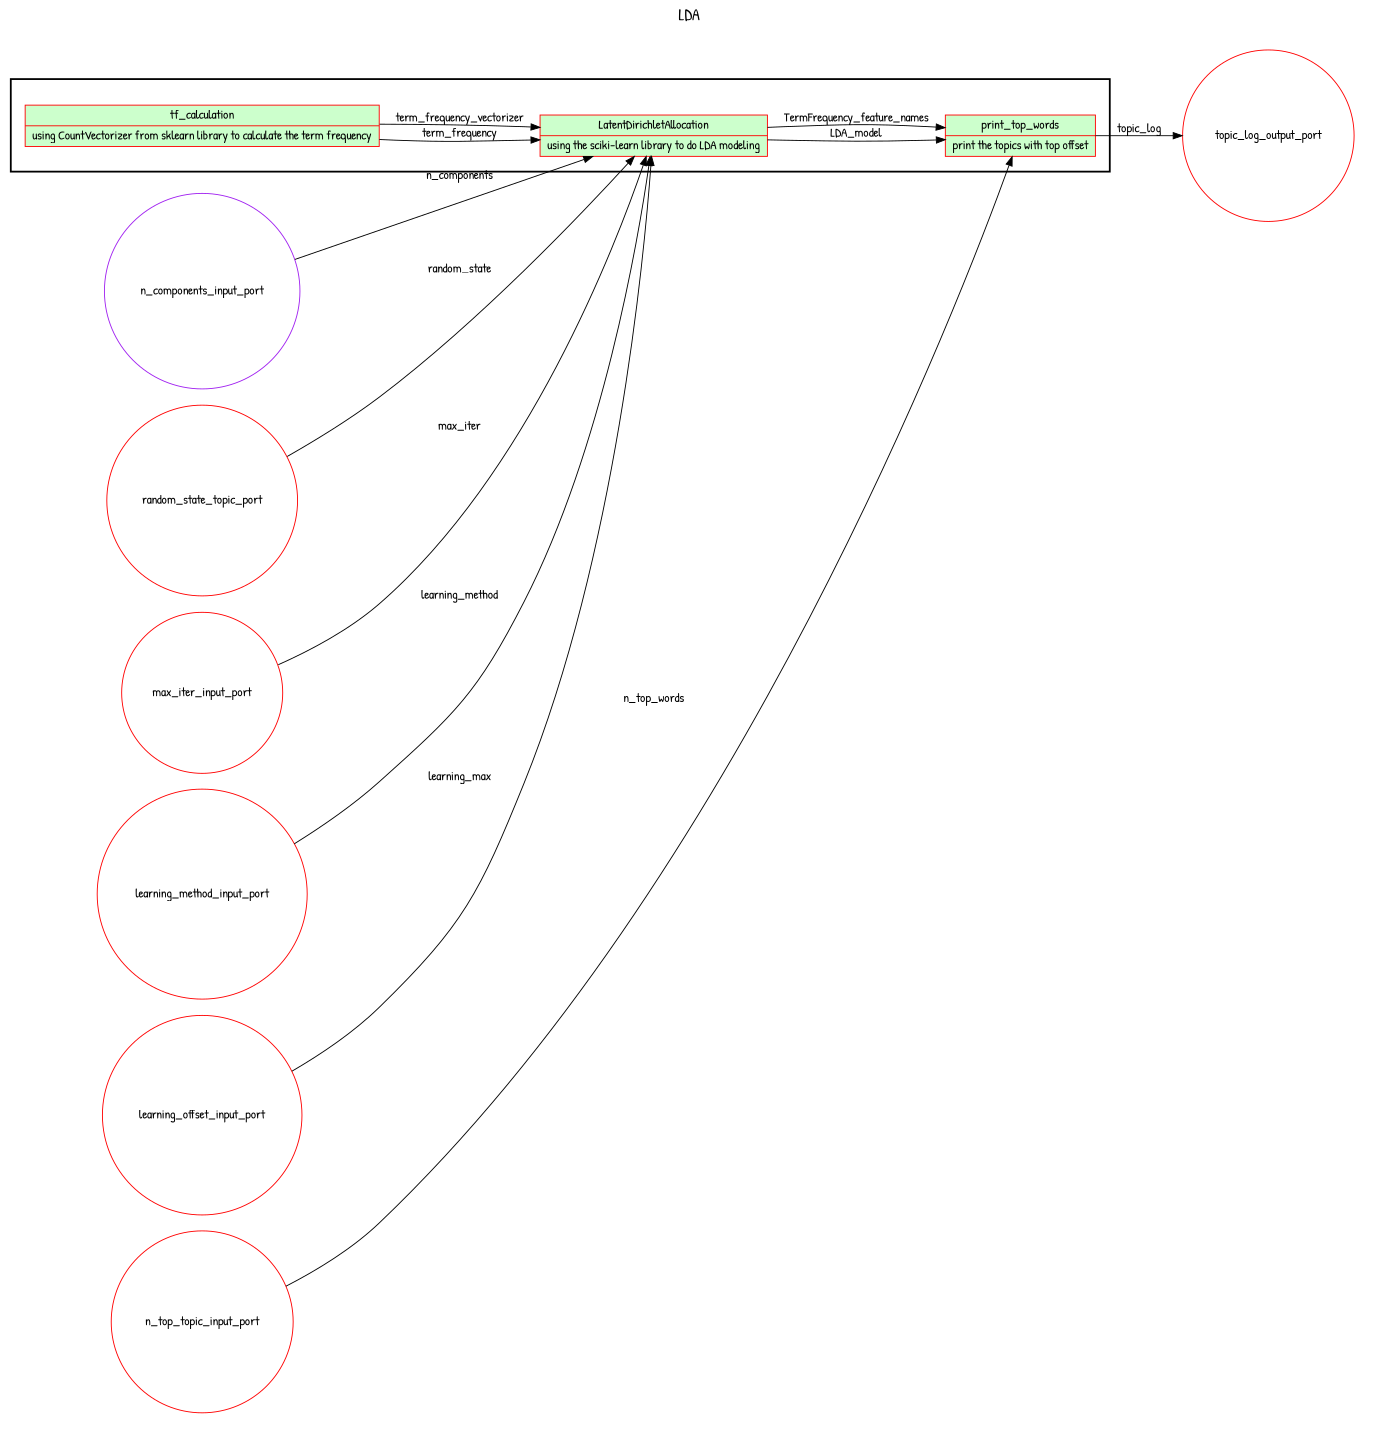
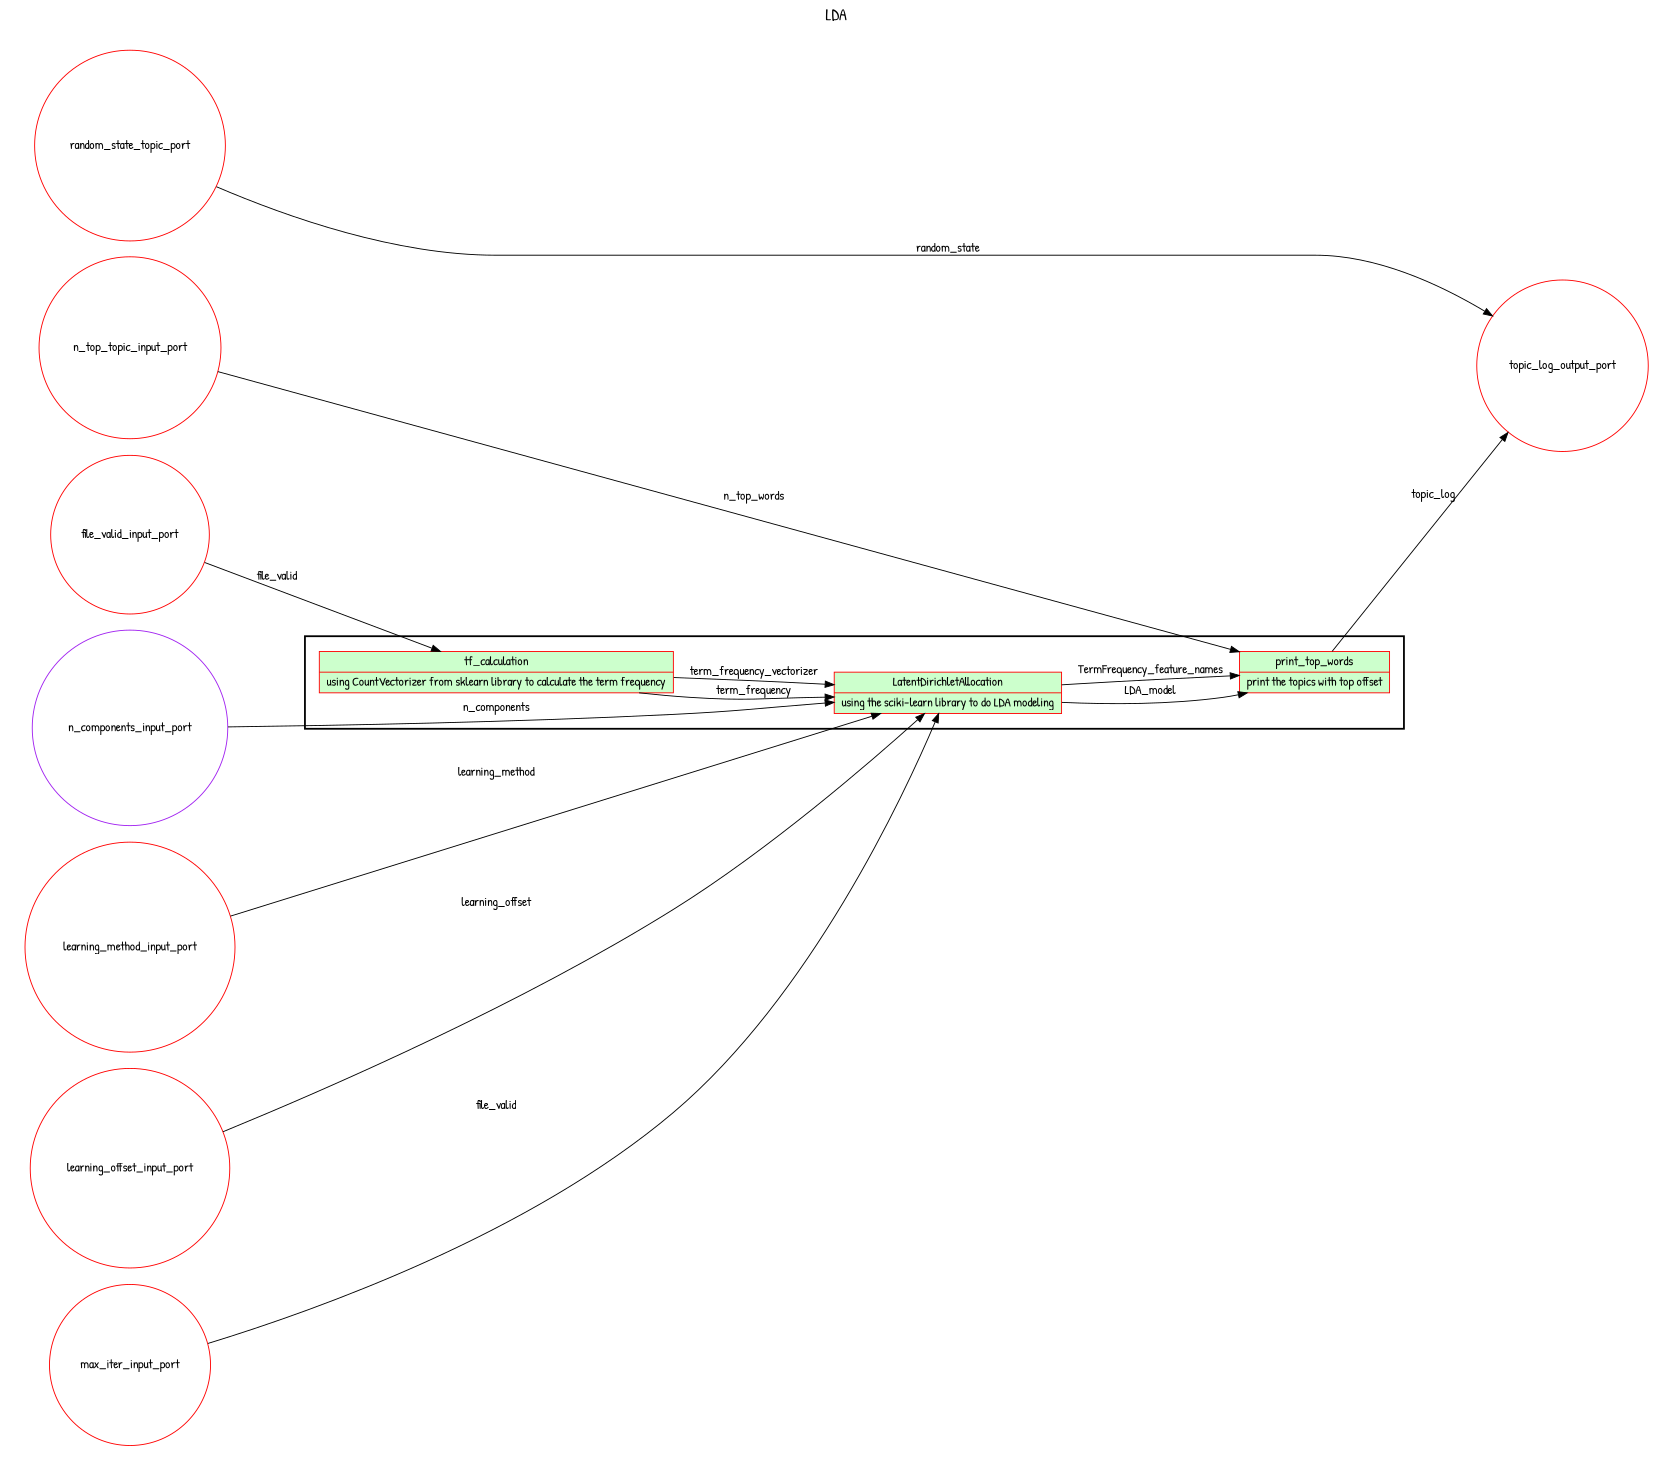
(468, 323) -> (851, 255)
(460, 426) -> (496, 1106)
none -> (130, 535)
(460, 777) -> (496, 903)
